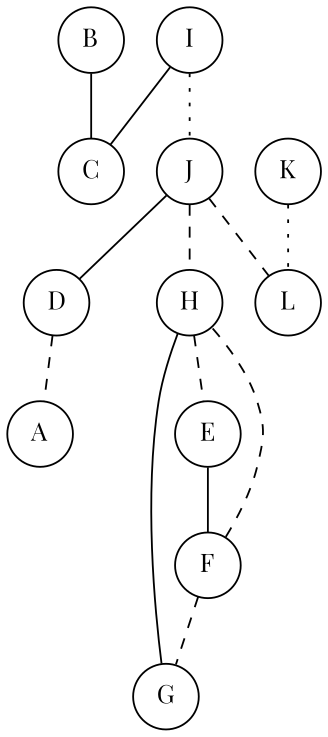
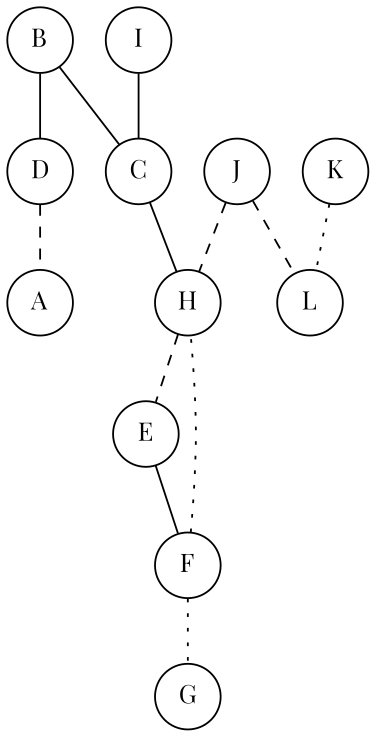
(190, 106) -> none
(123, 237) -> (40, 106)
(263, 429) -> (196, 434)
(152, 497) -> (163, 237)
(187, 631) -> (188, 631)
